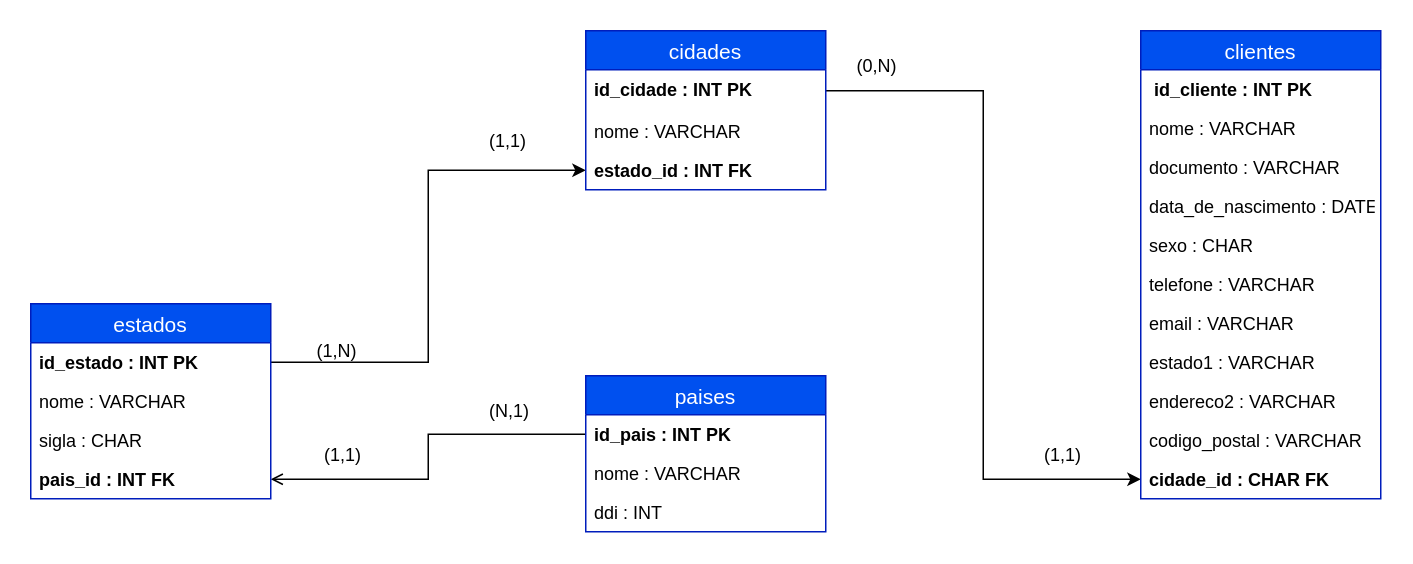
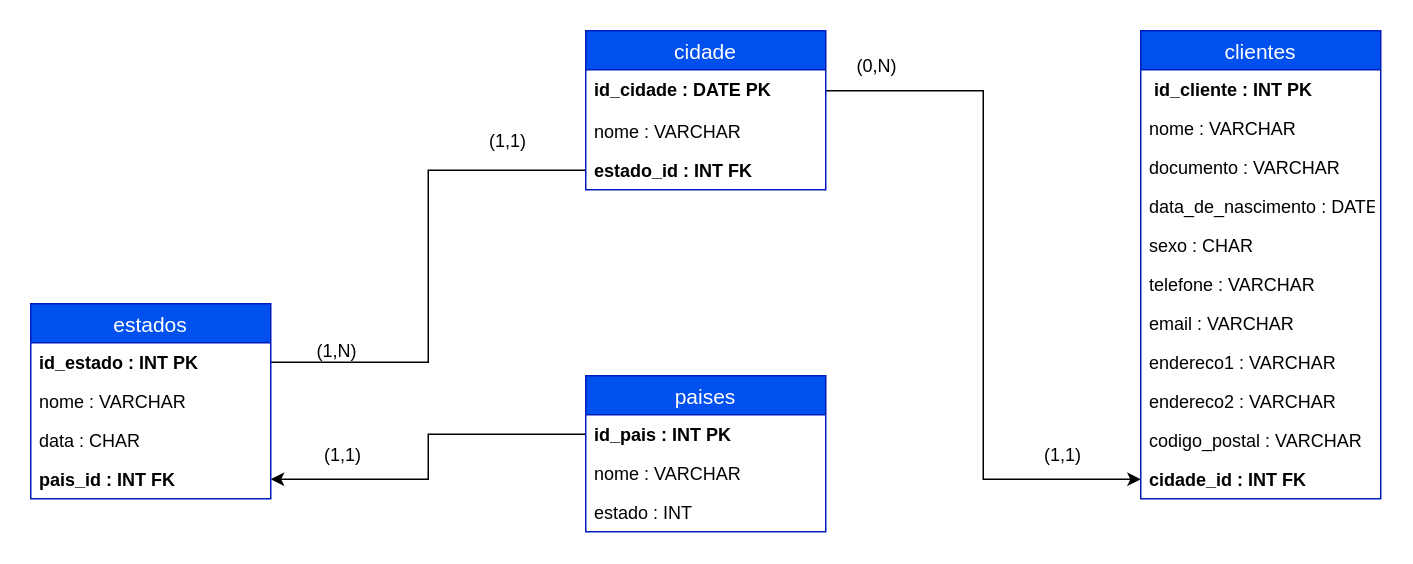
(705, 52) -> (705, 52)
(671, 90) -> (676, 90)
(574, 170) -> (577, 170)
(1228, 363) -> (1238, 363)
(511, 410) -> none
(88, 441) -> (87, 441)
(279, 479) -> (282, 479)
(1231, 480) -> (1226, 480)
(630, 513) -> (647, 513)
